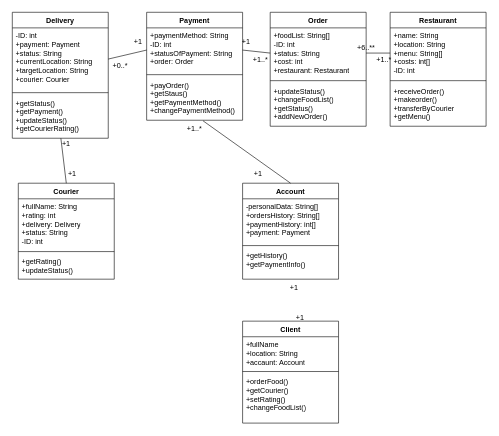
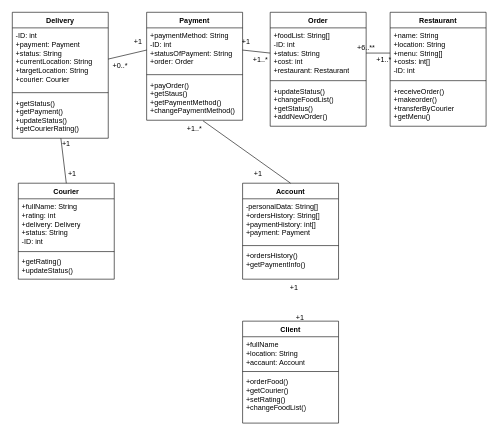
(281, 261) -> (281, 261)
